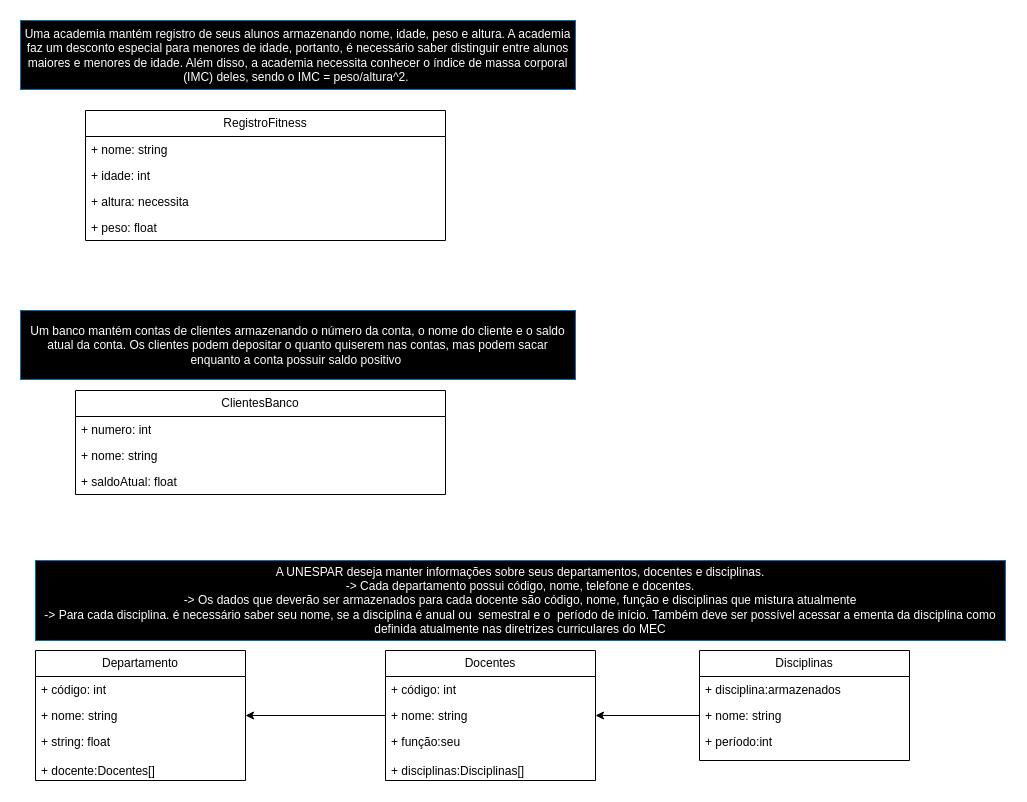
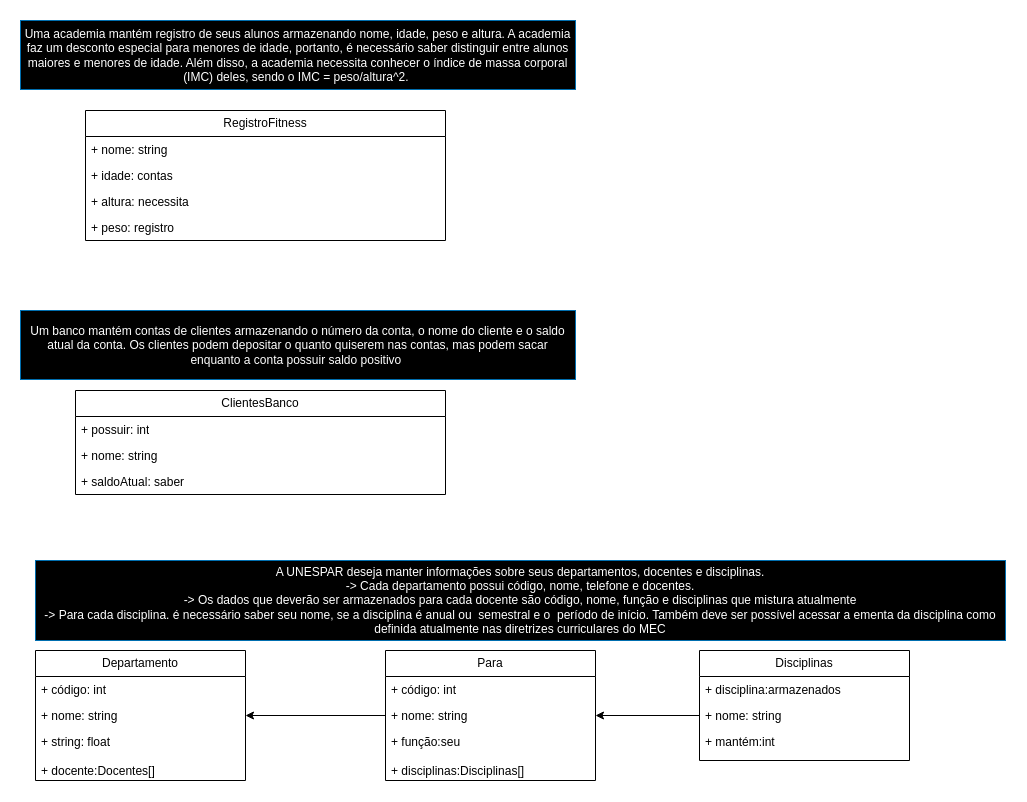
(124, 177) -> (136, 177)
(129, 229) -> (139, 229)
(119, 431) -> (121, 431)
(136, 483) -> (138, 483)
(491, 664) -> (491, 664)
(745, 743) -> (741, 743)
